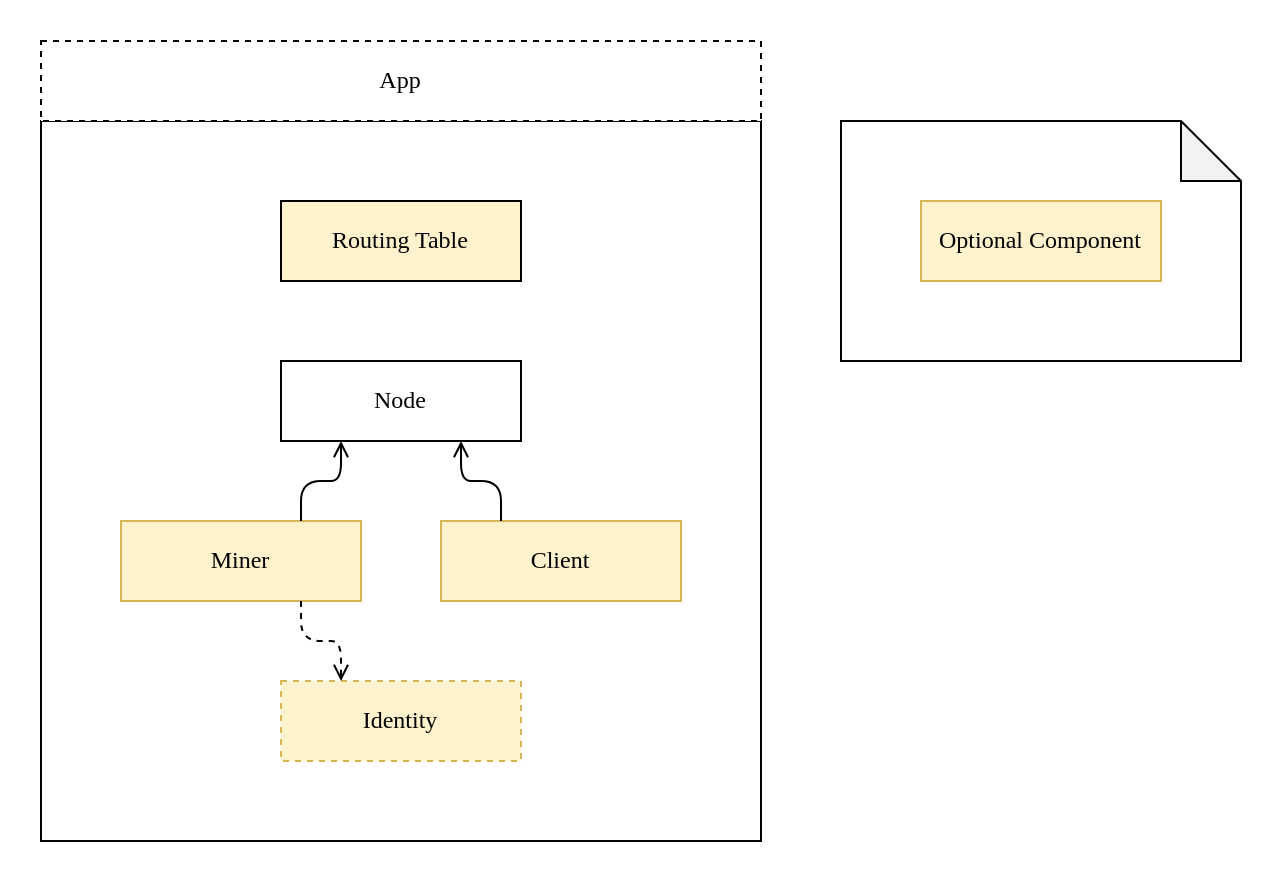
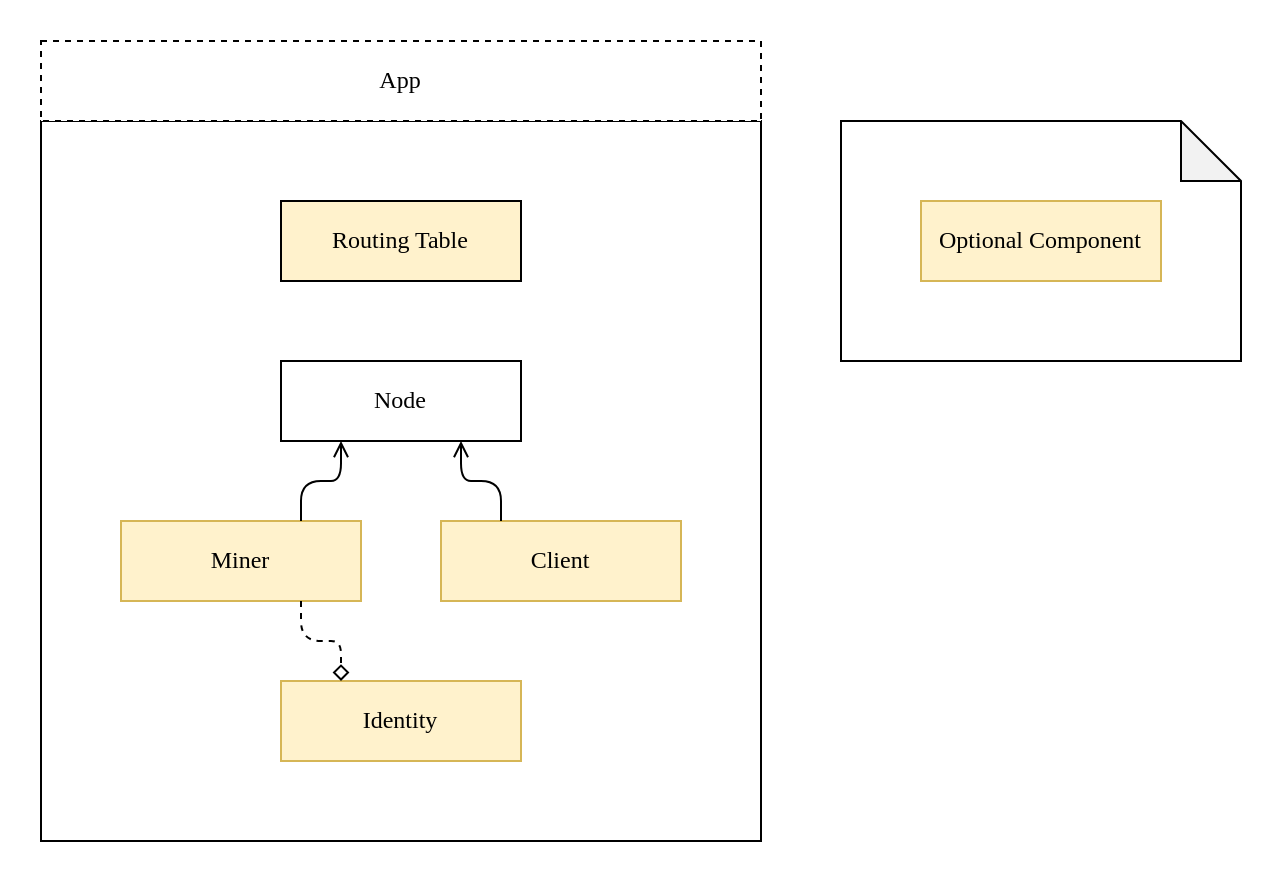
(341, 661) -> (341, 655)
(401, 721) -> (401, 721)
